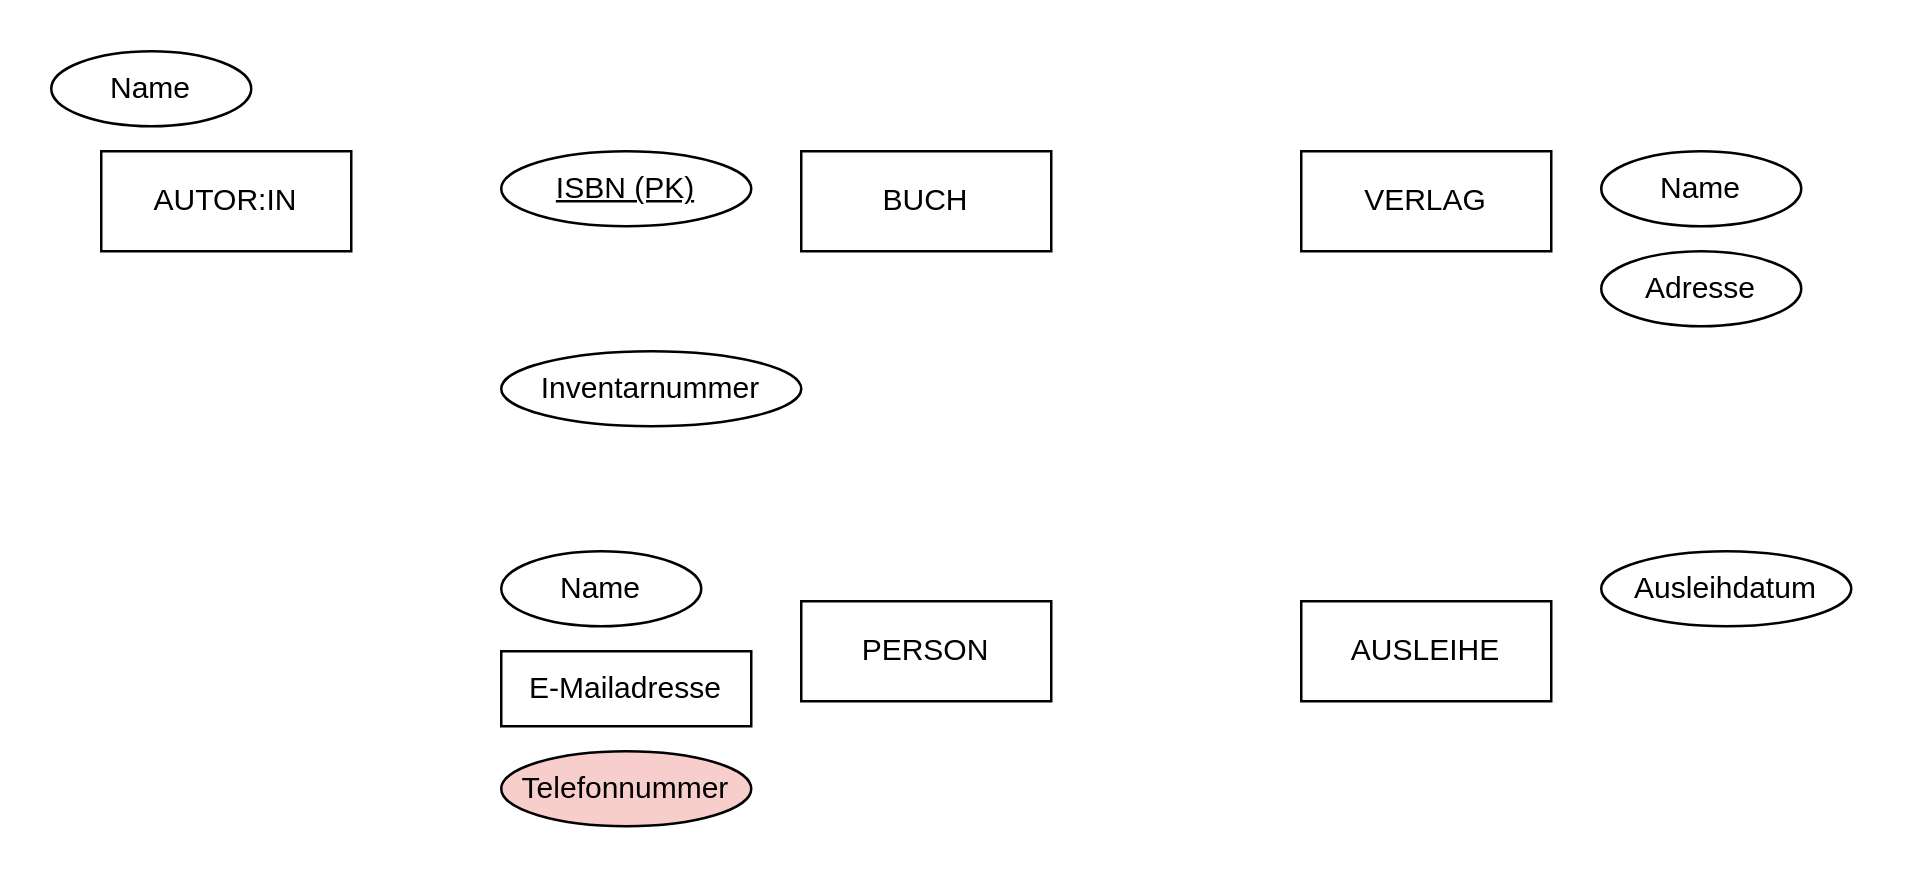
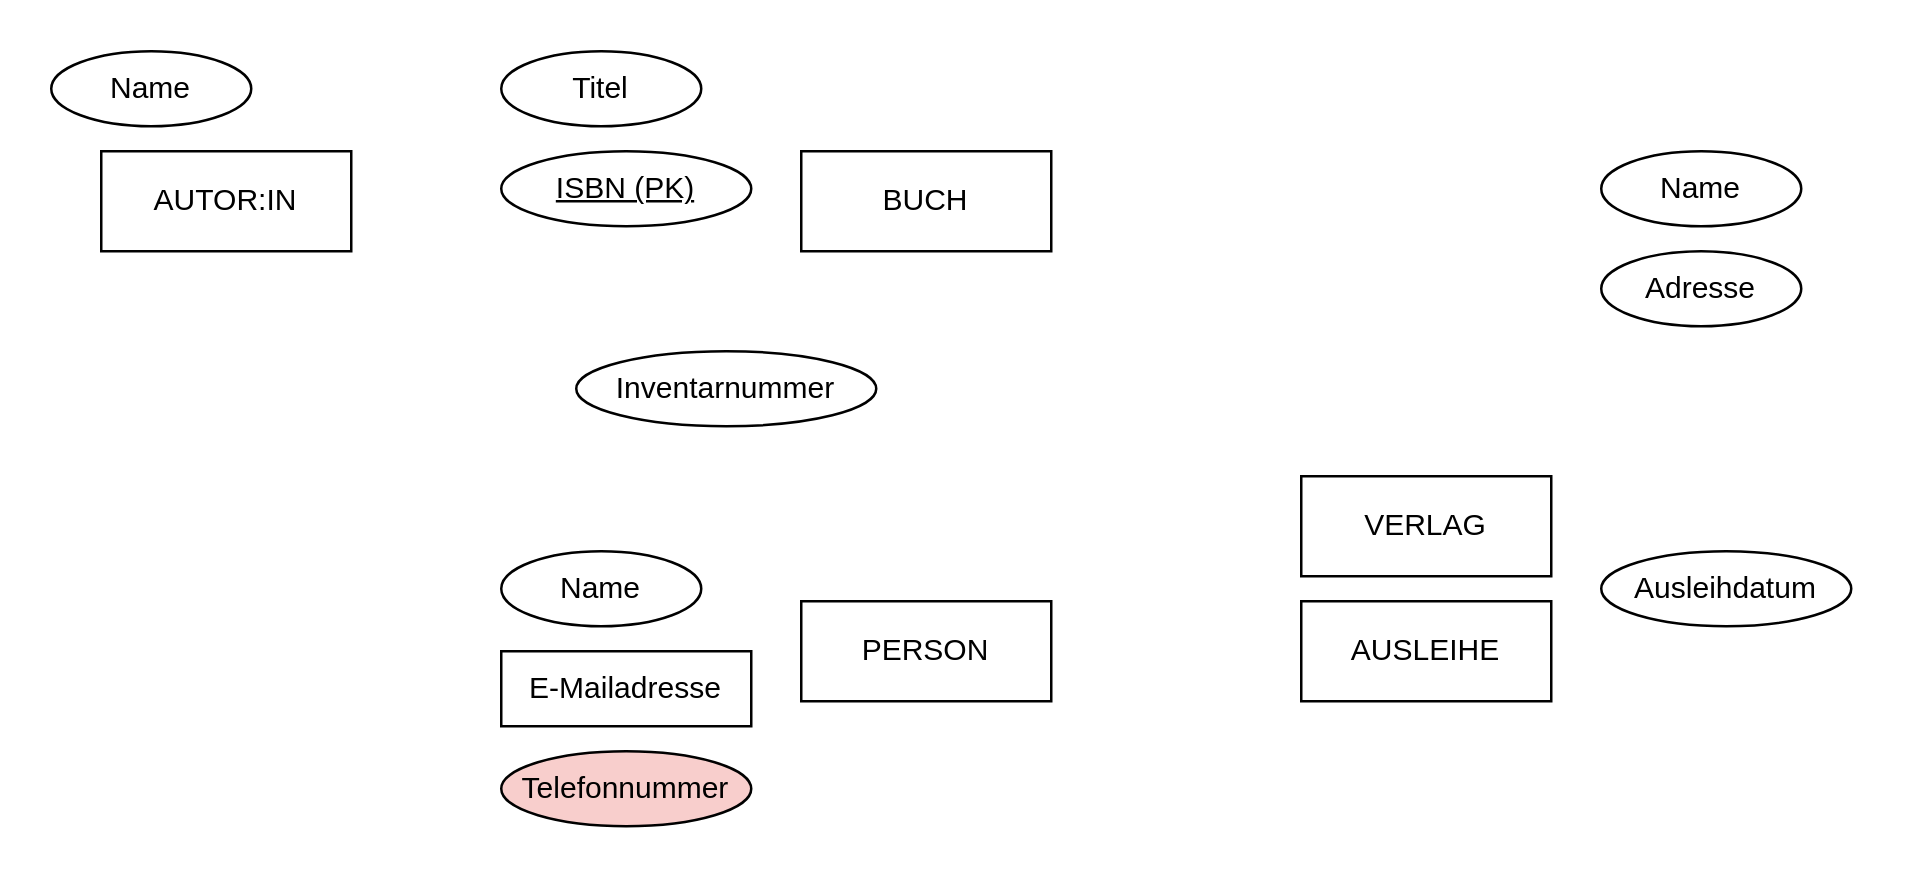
none -> (601, 89)
(1426, 201) -> (1426, 526)
(651, 389) -> (726, 389)
